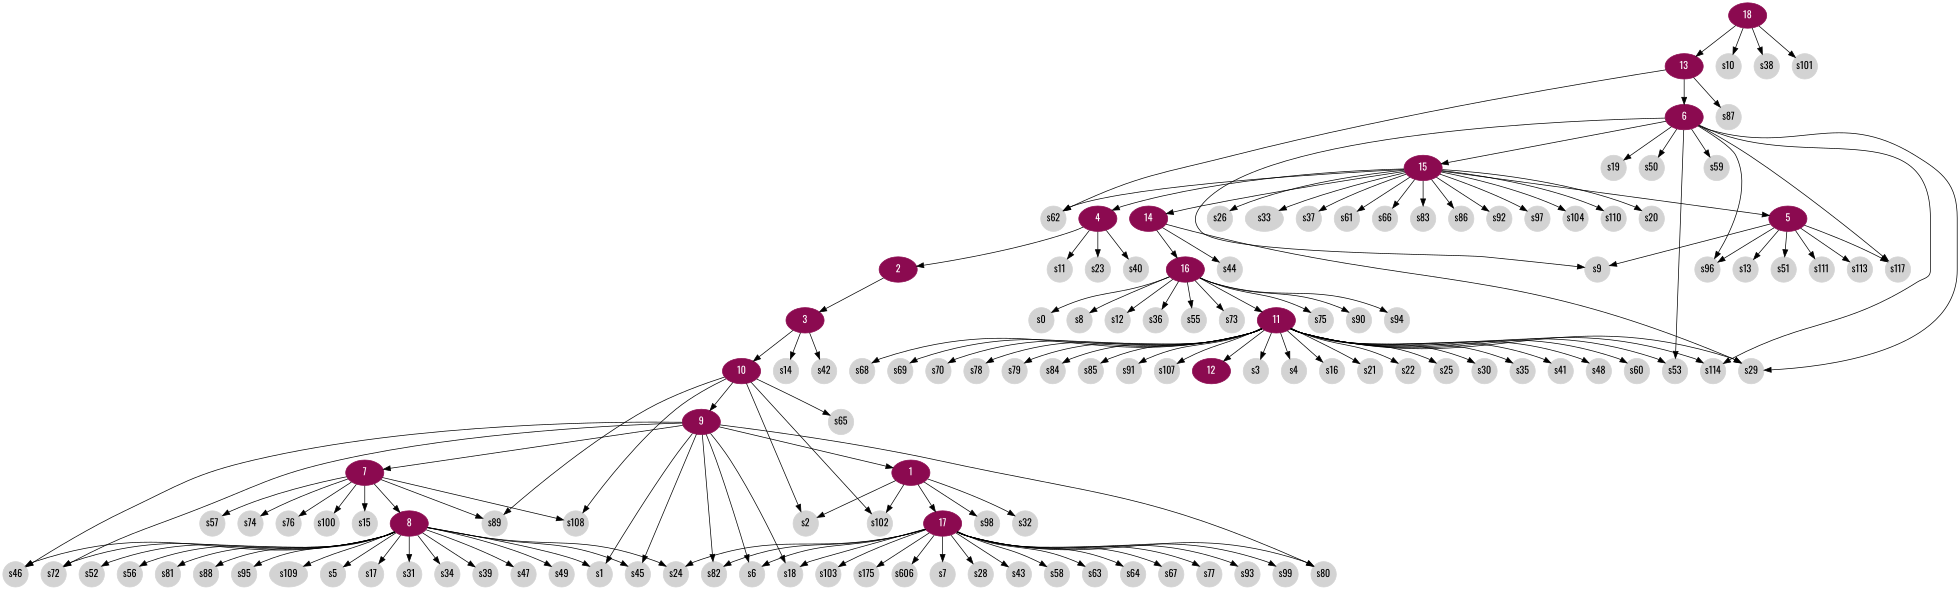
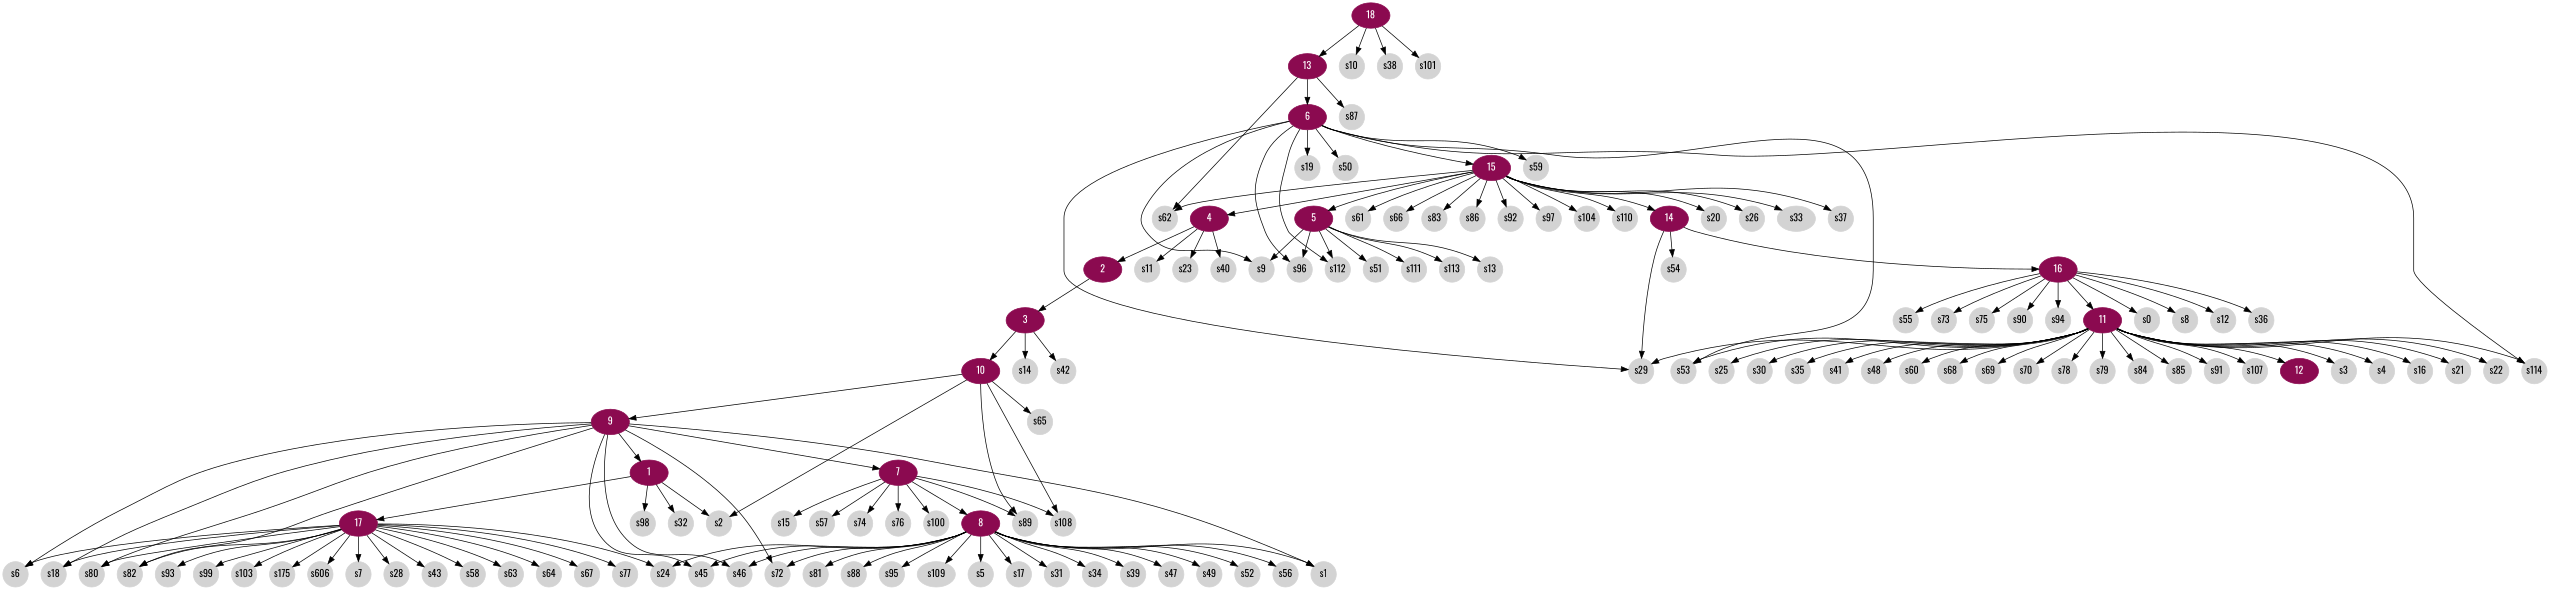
(1230, 270) -> (1674, 270)
(1898, 270) -> (1338, 270)
(880, 524) -> none
